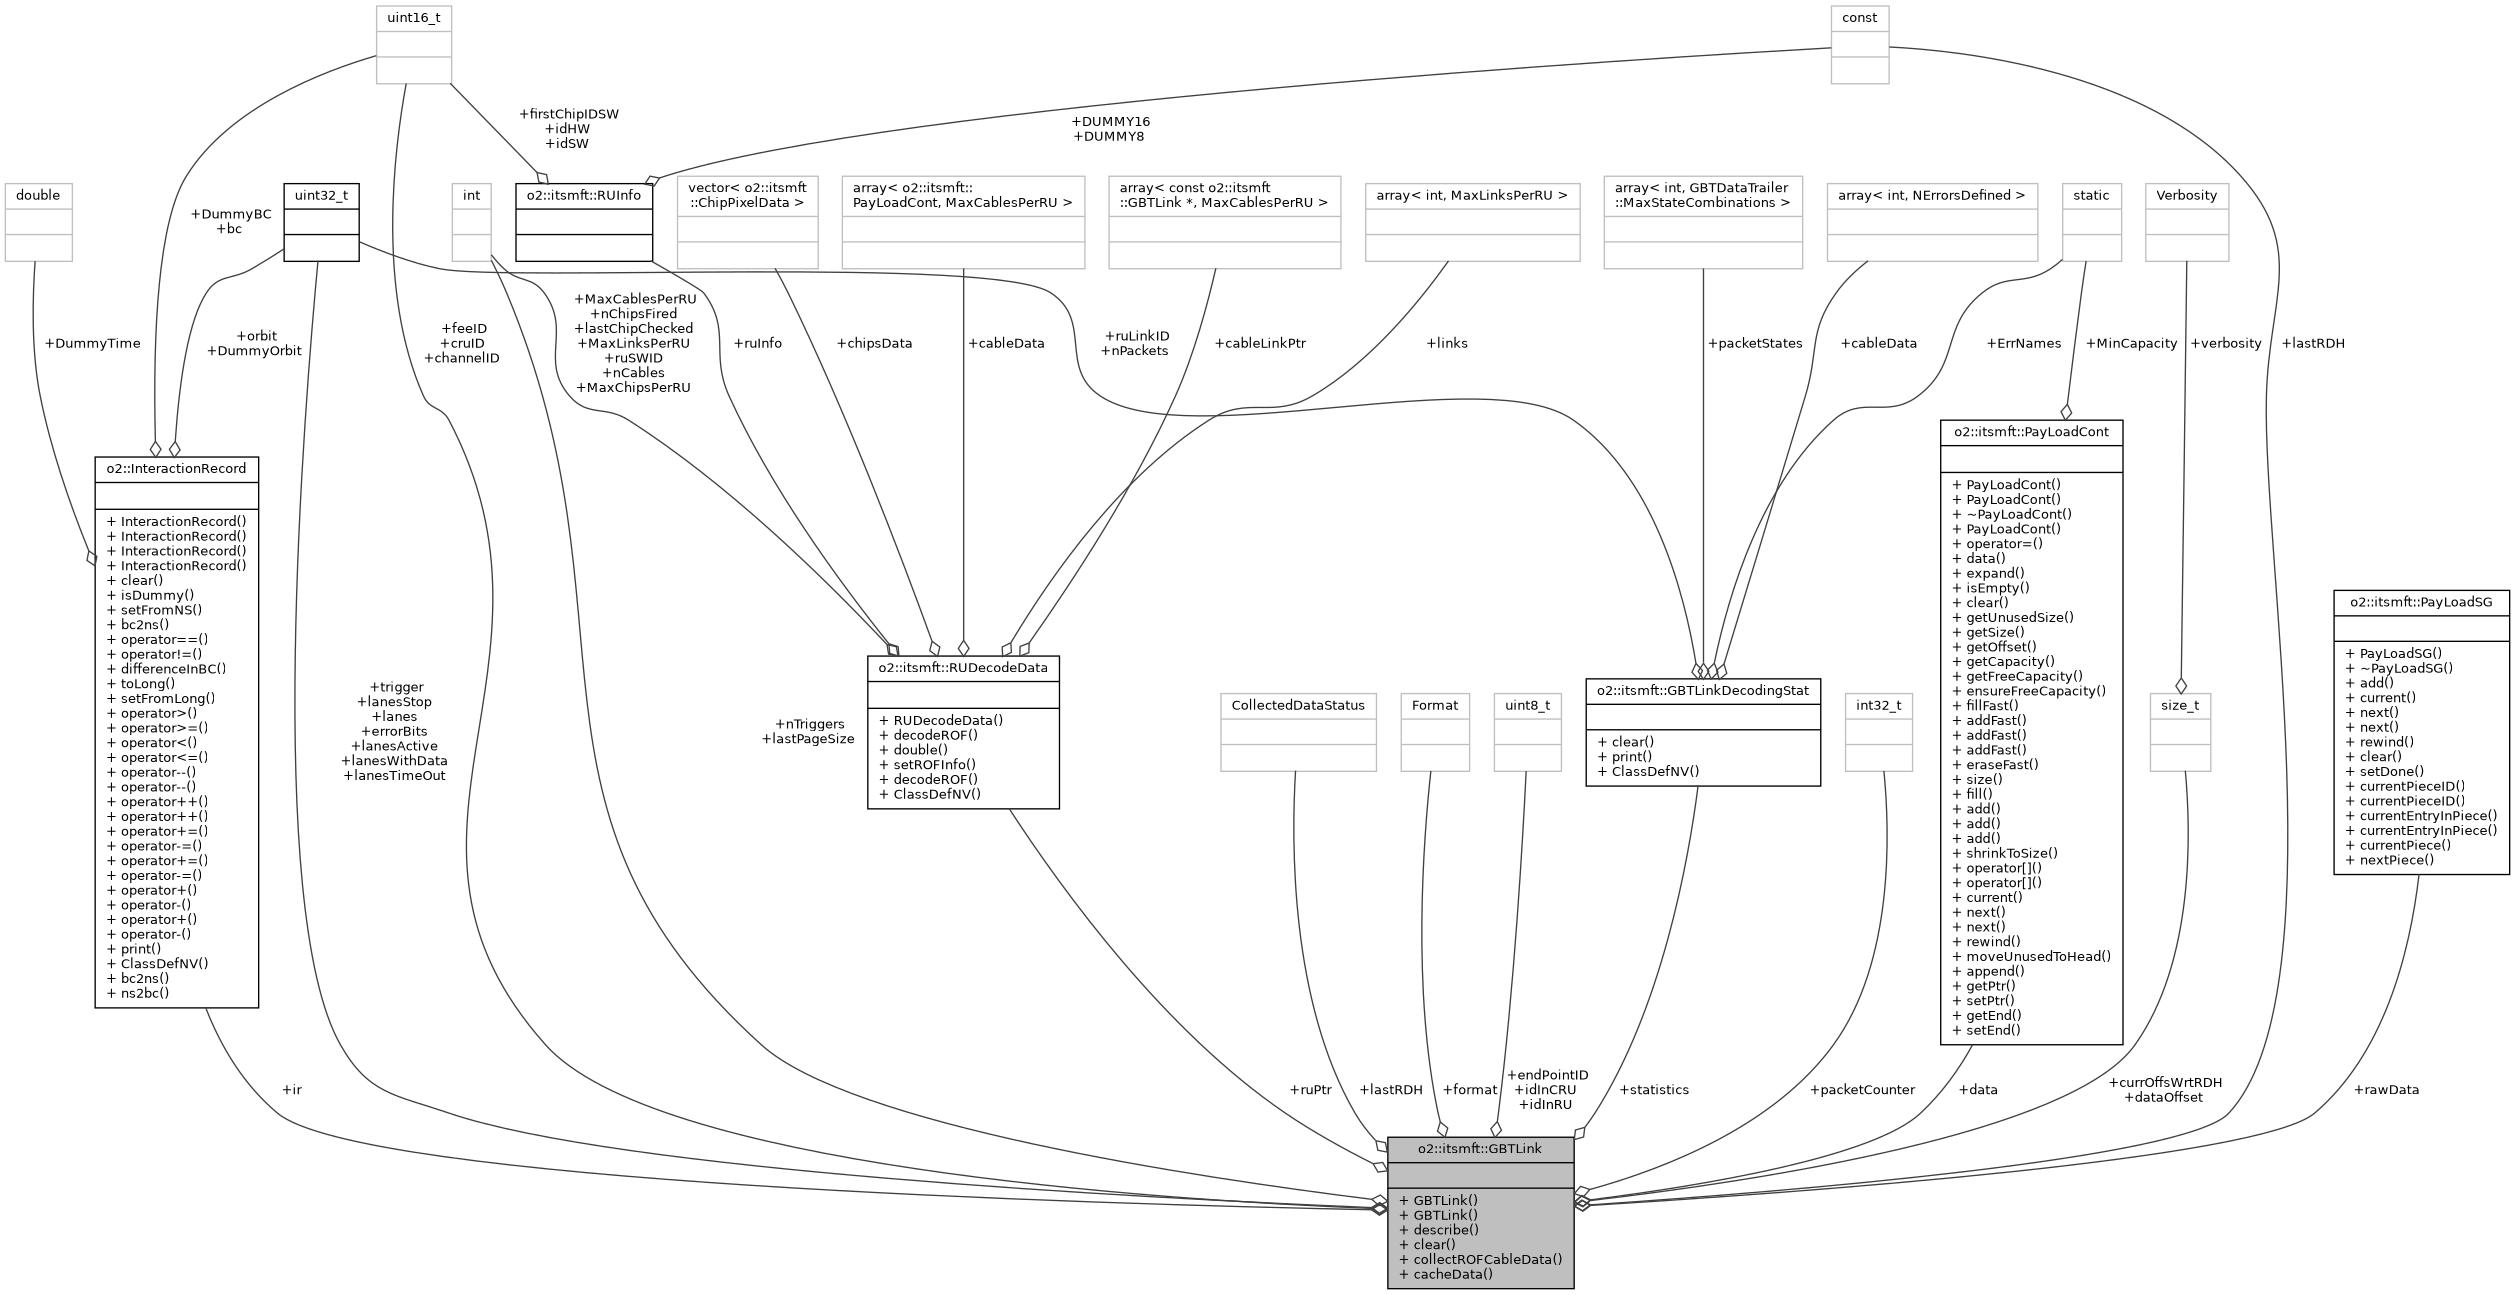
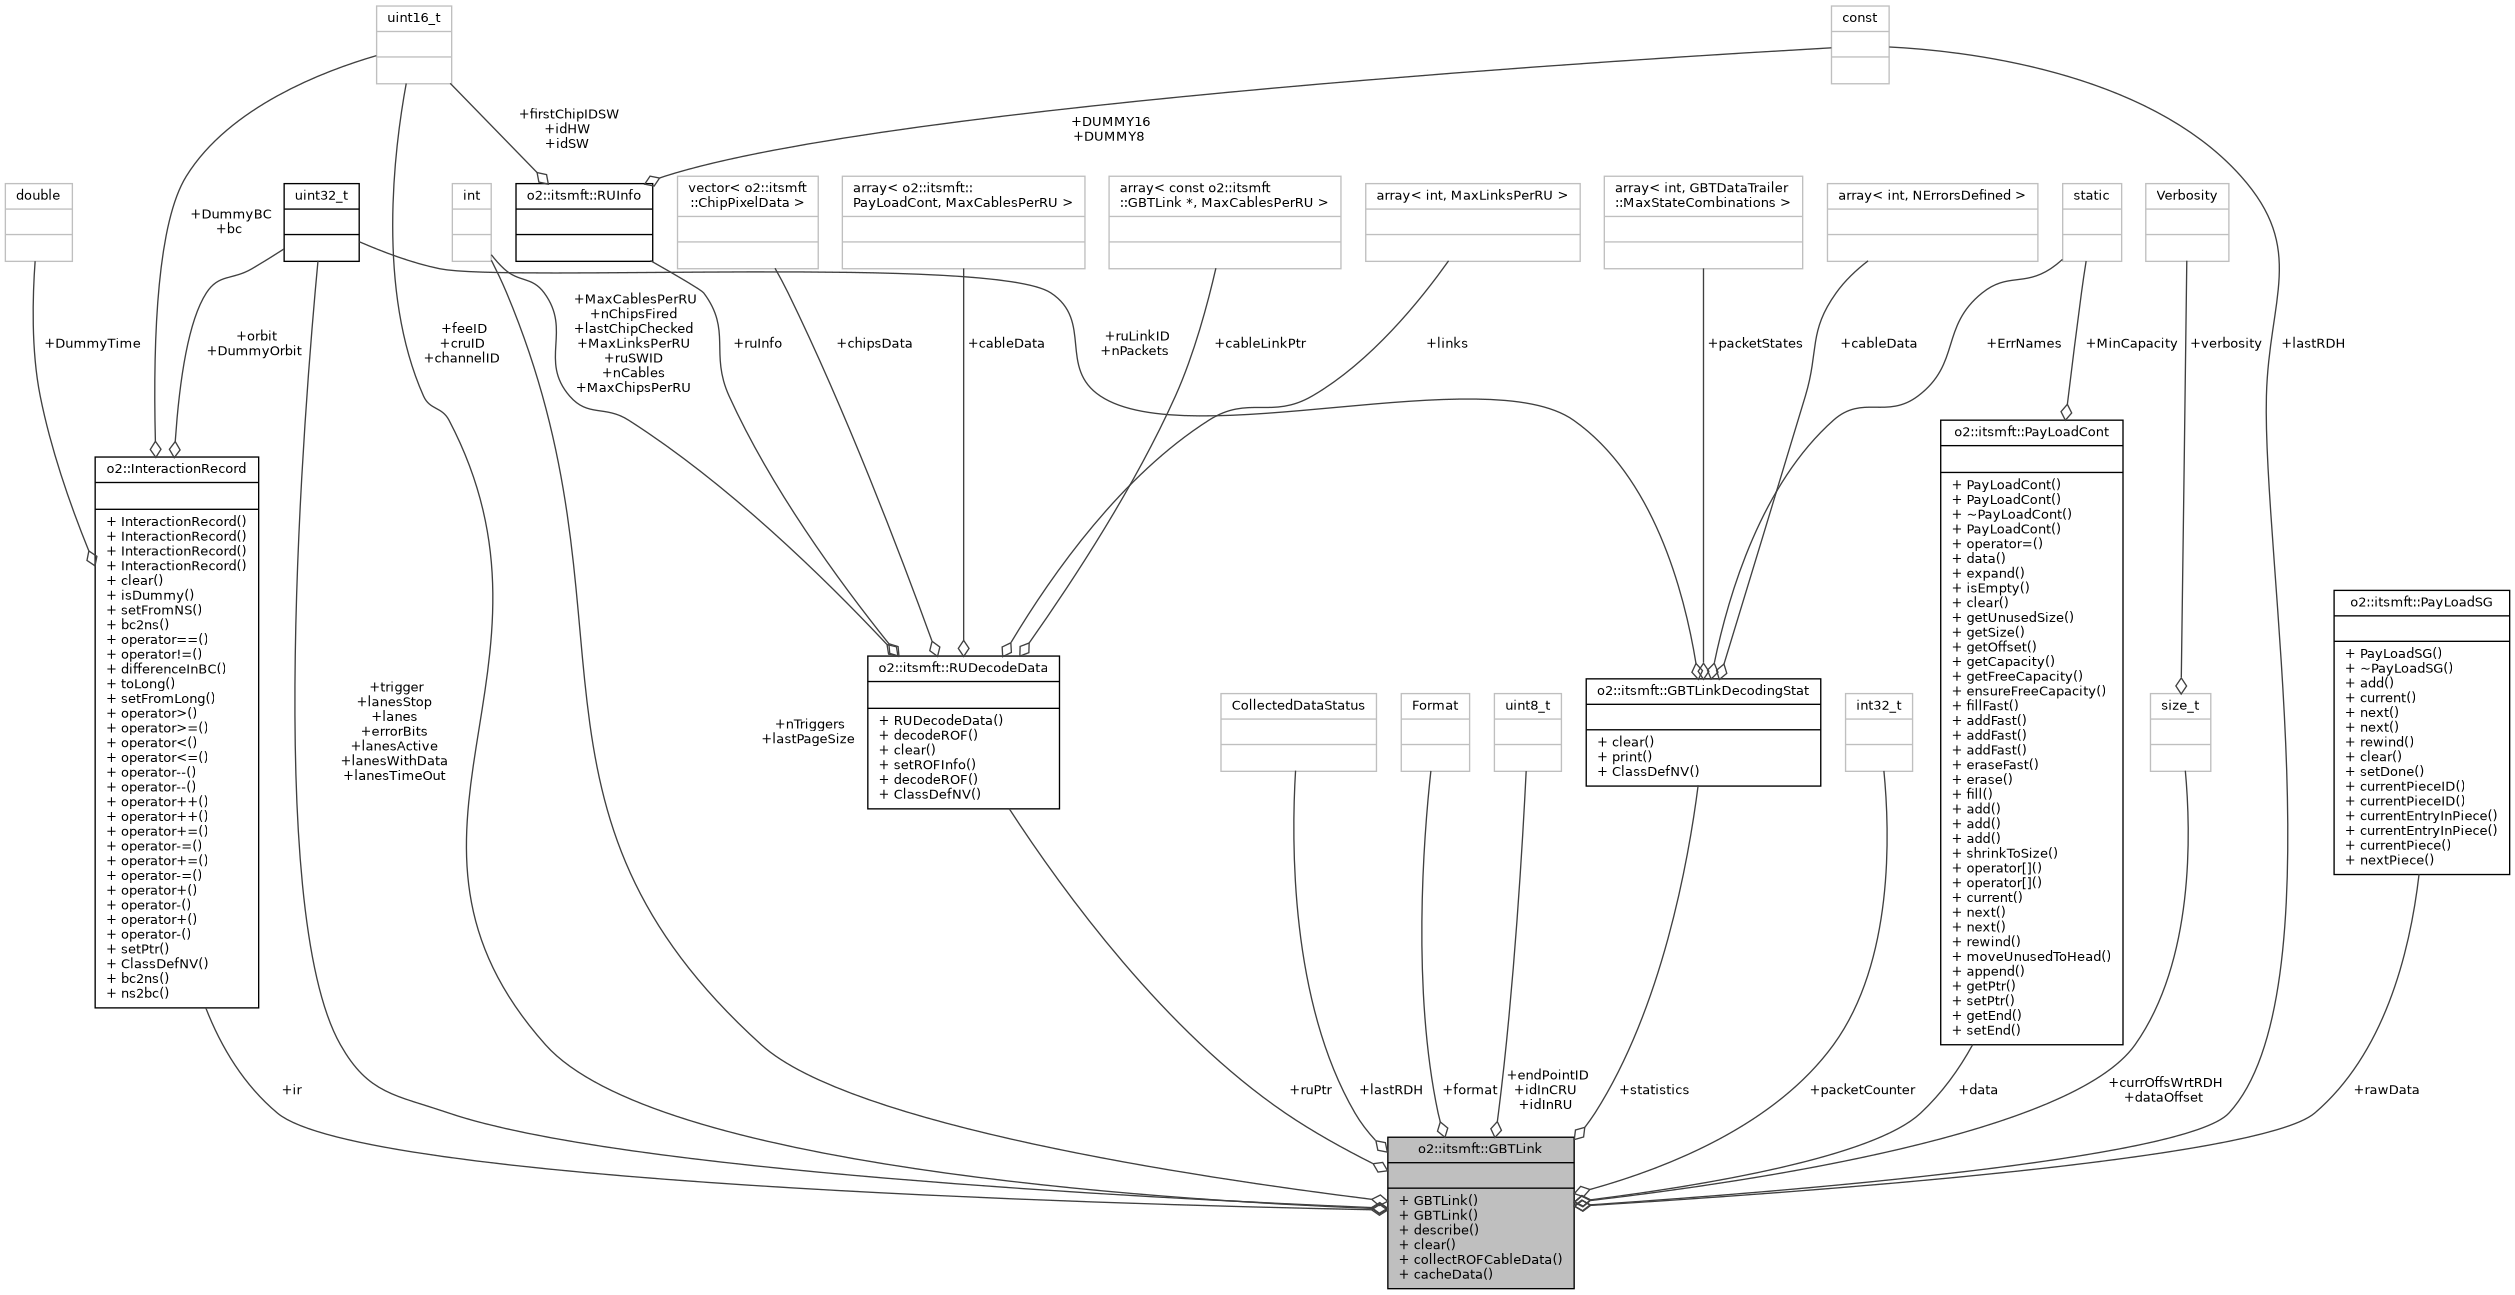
(913, 751) -> (907, 751)
(1978, 780) -> (1982, 780)
(134, 950) -> (138, 950)
